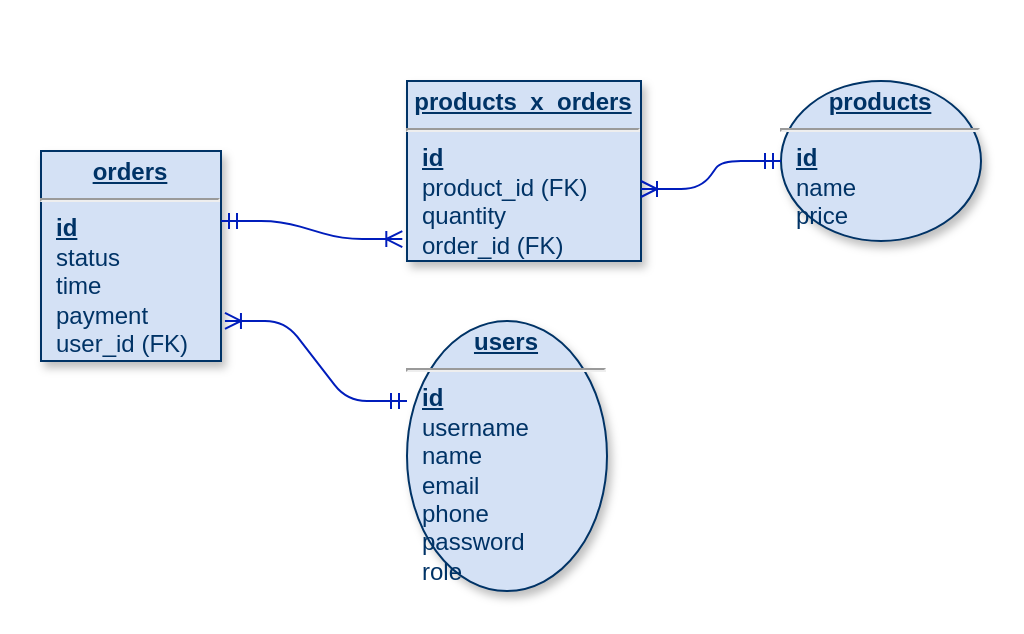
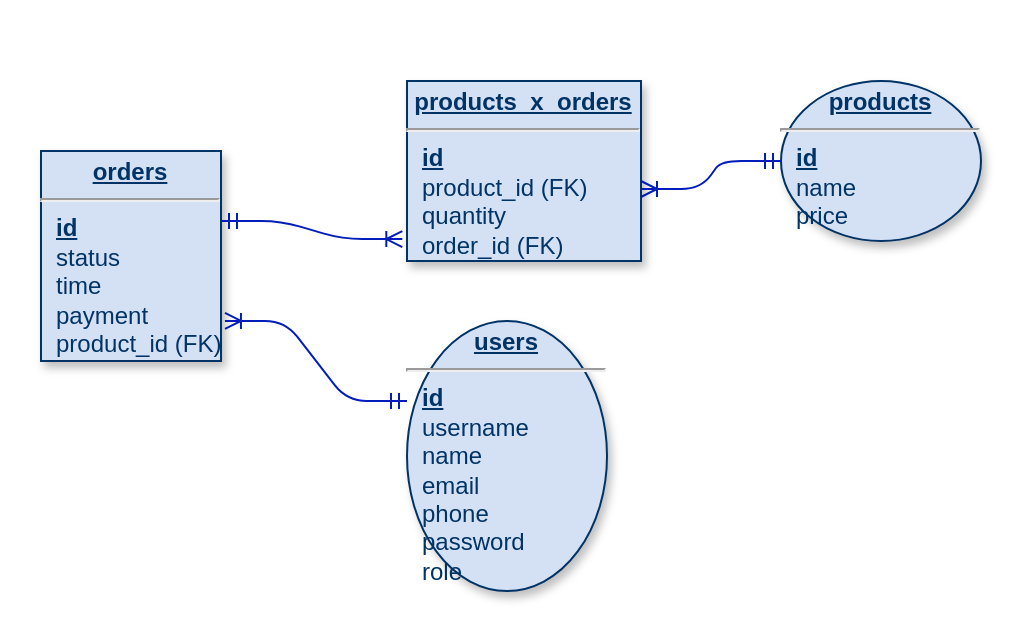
(115, 237) -> (136, 237)
